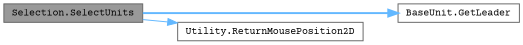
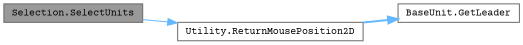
(265, 13) -> (376, 21)
